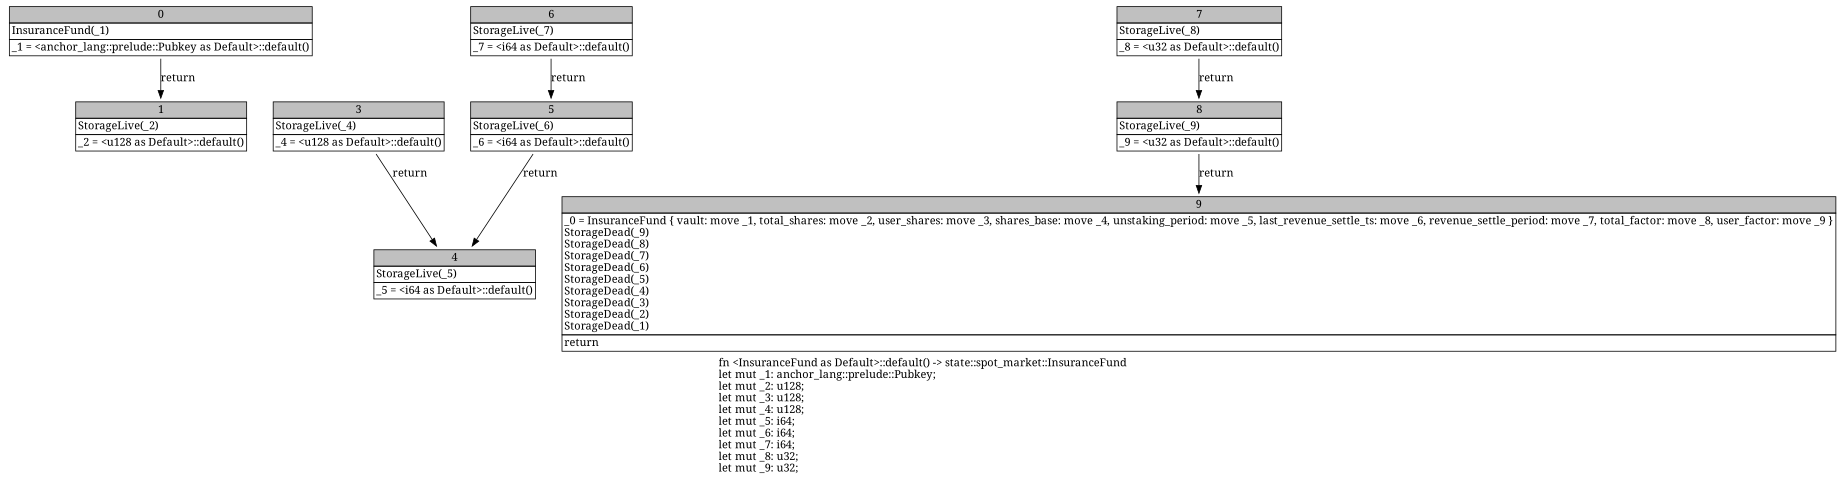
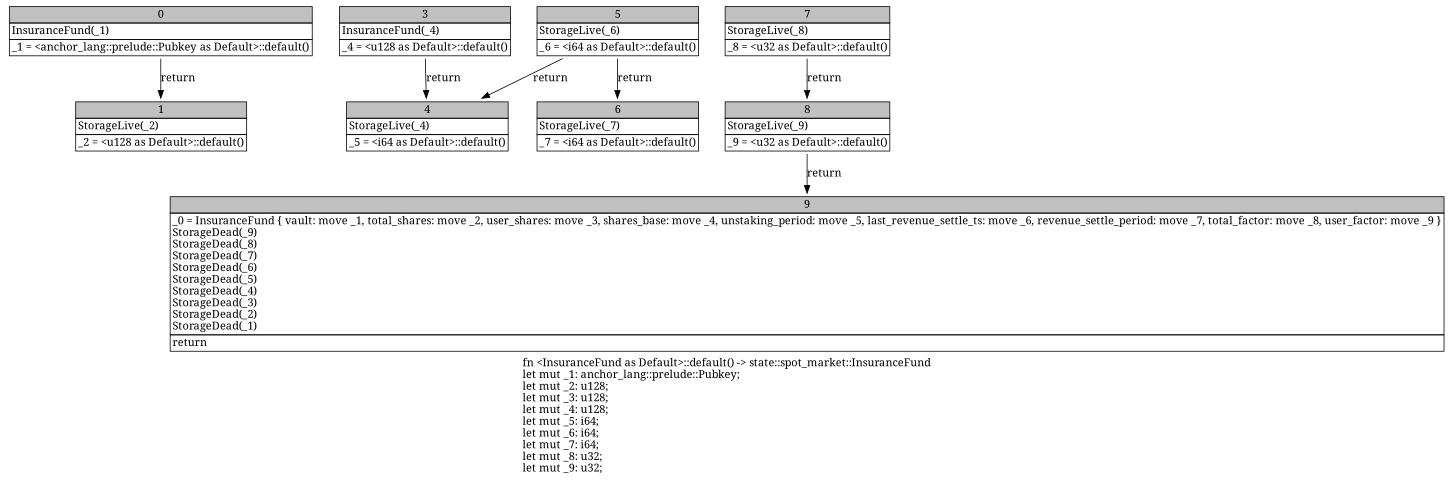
(551, 75) -> (617, 75)
(316, 126) -> (391, 31)
(416, 274) -> (389, 126)
